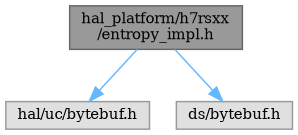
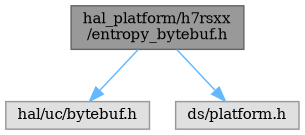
(156, 28) -> (157, 28)
(234, 115) -> (237, 115)
